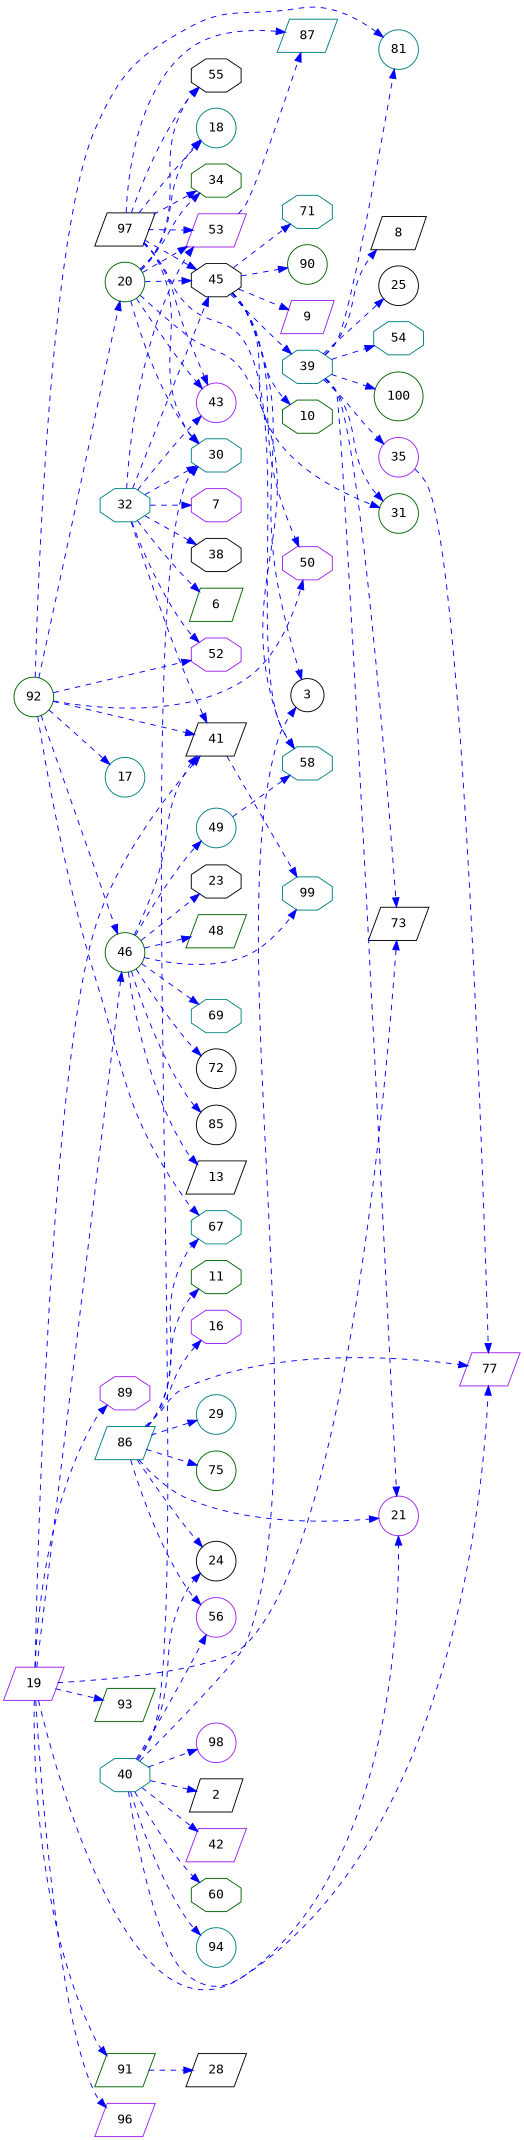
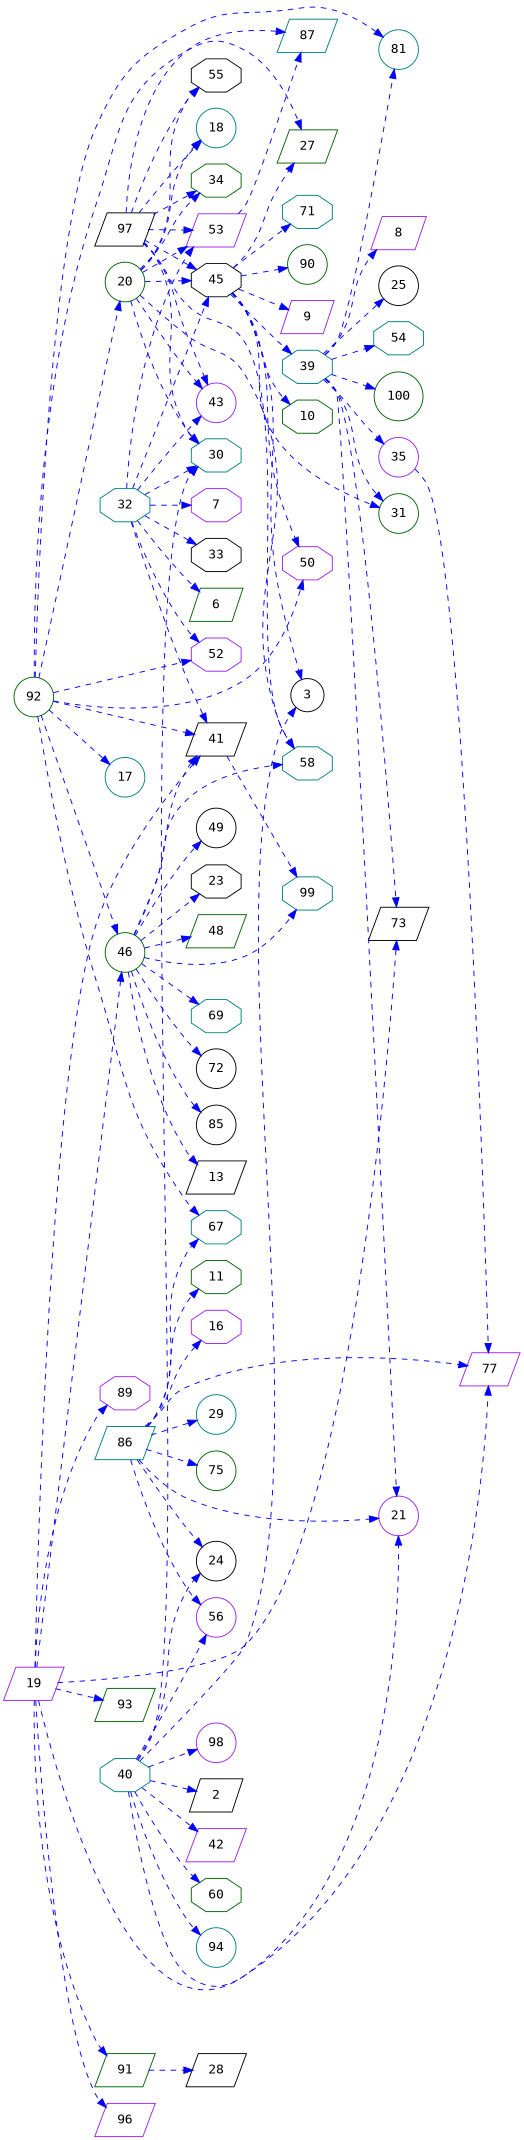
none -> (307, 146)
(399, 233) -> (399, 233)
(216, 555) -> (216, 555)
(259, 798) -> (177, 810)
(216, 828) -> (216, 828)
